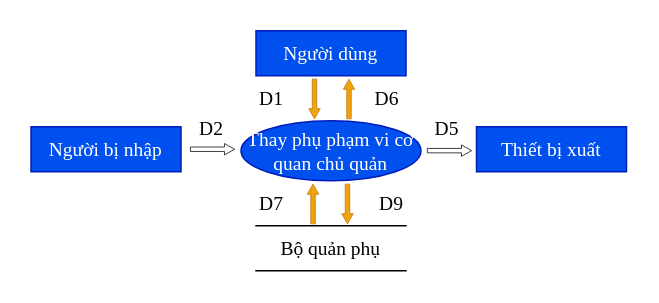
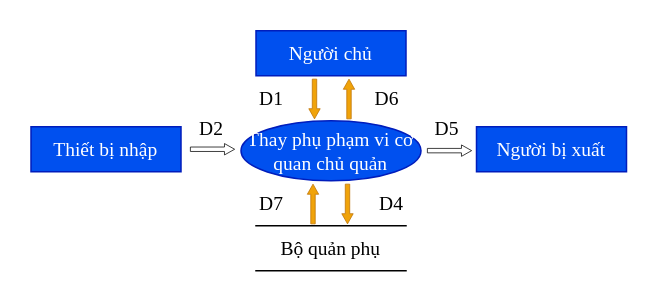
(331, 53) -> (331, 53)
(106, 149) -> (106, 149)
(551, 149) -> (551, 149)
(392, 203) -> (392, 203)
